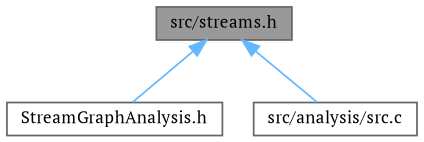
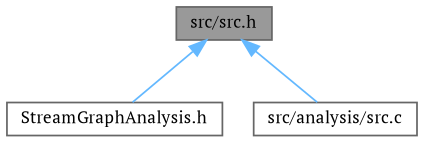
(224, 23) -> (224, 23)
